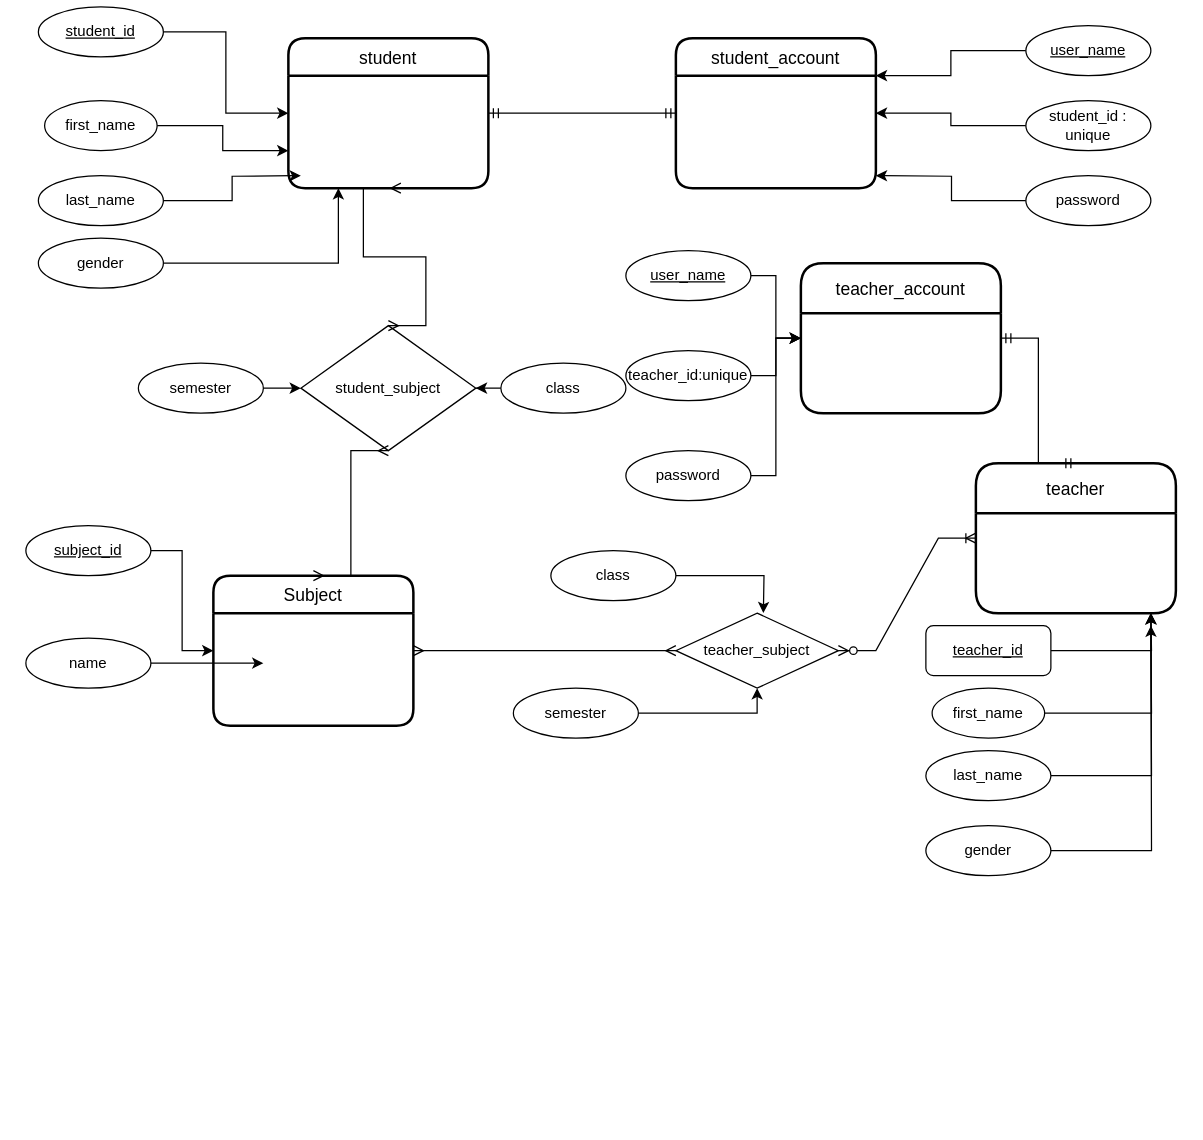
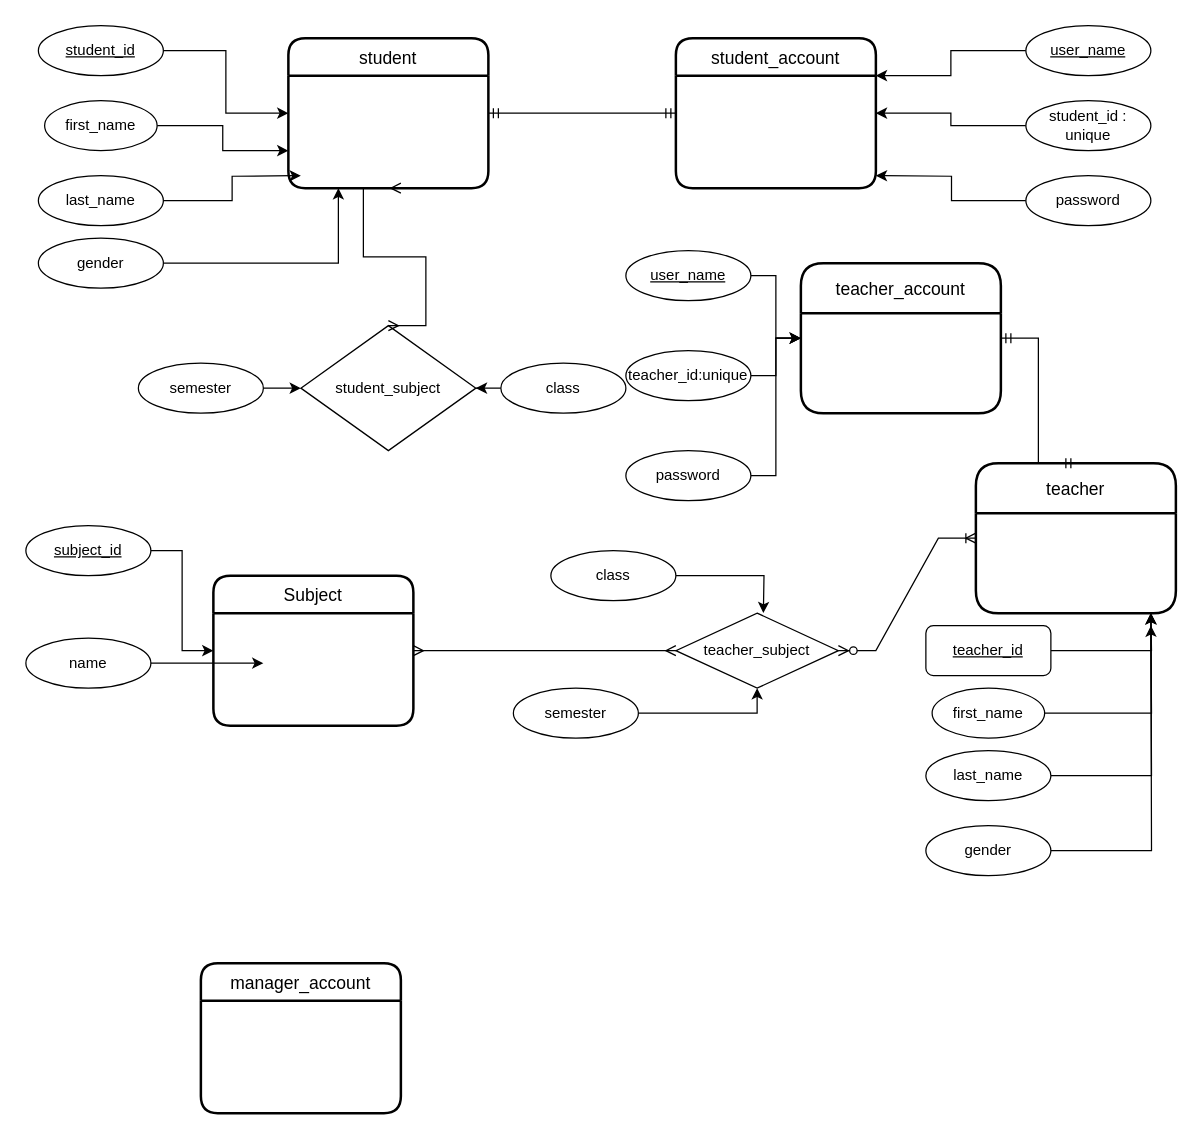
(101, 32) -> (101, 51)
(351, 494) -> none
none -> (301, 1038)
